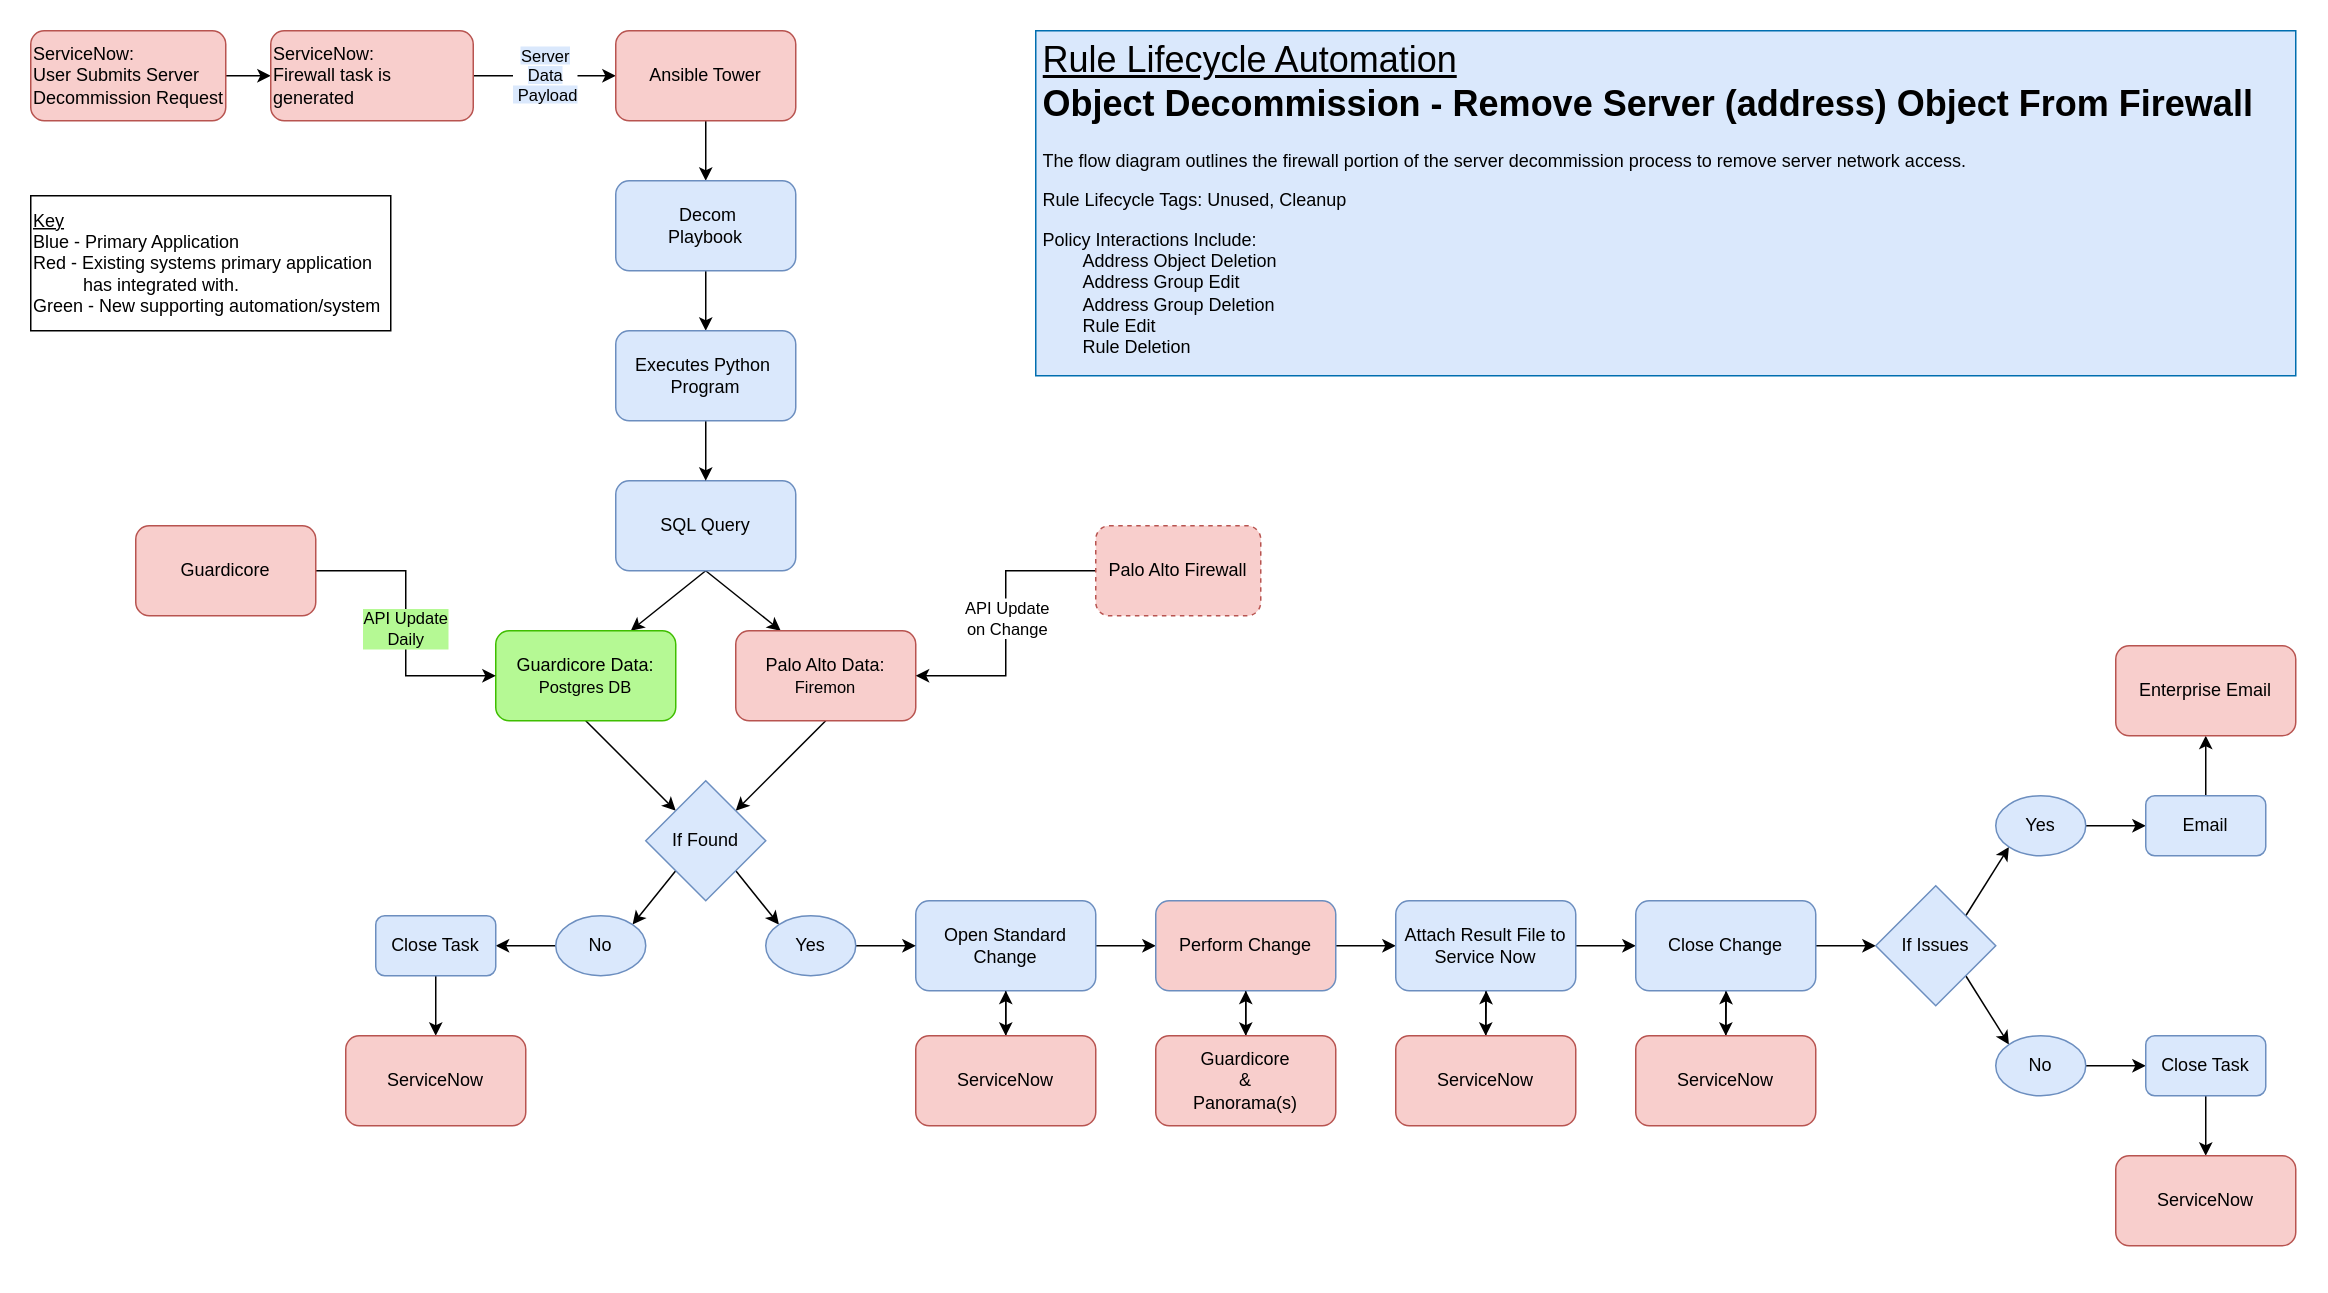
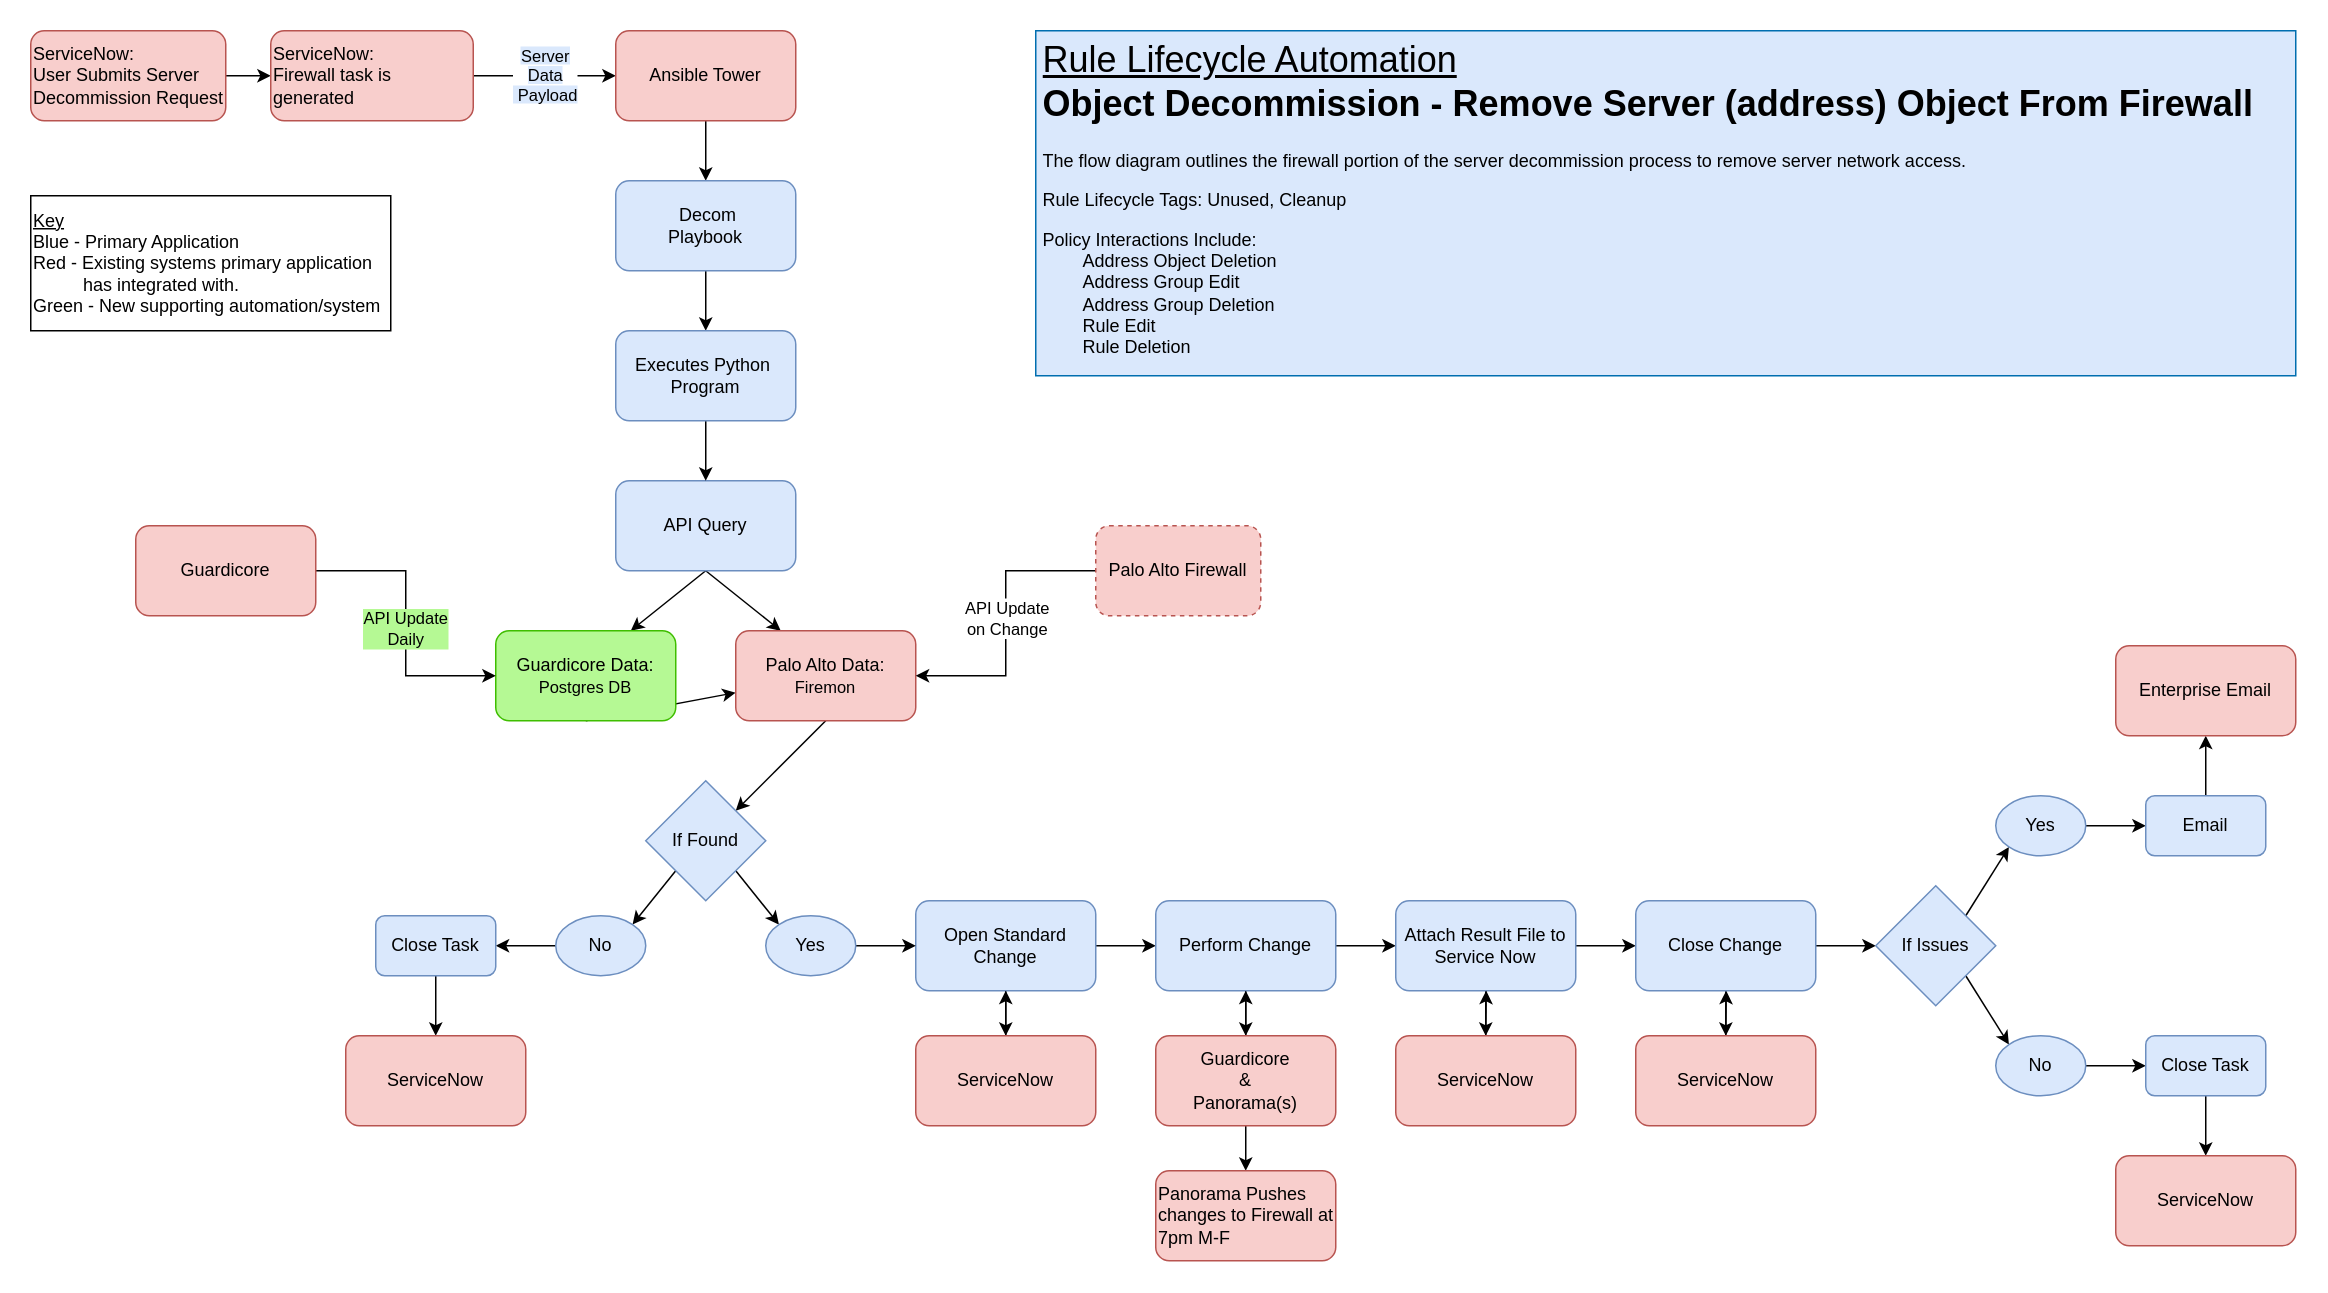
(706, 526) -> (706, 526)
(627, 762) -> (701, 699)
(1246, 946) -> (1246, 946)
none -> (1246, 1143)
none -> (1246, 1216)
